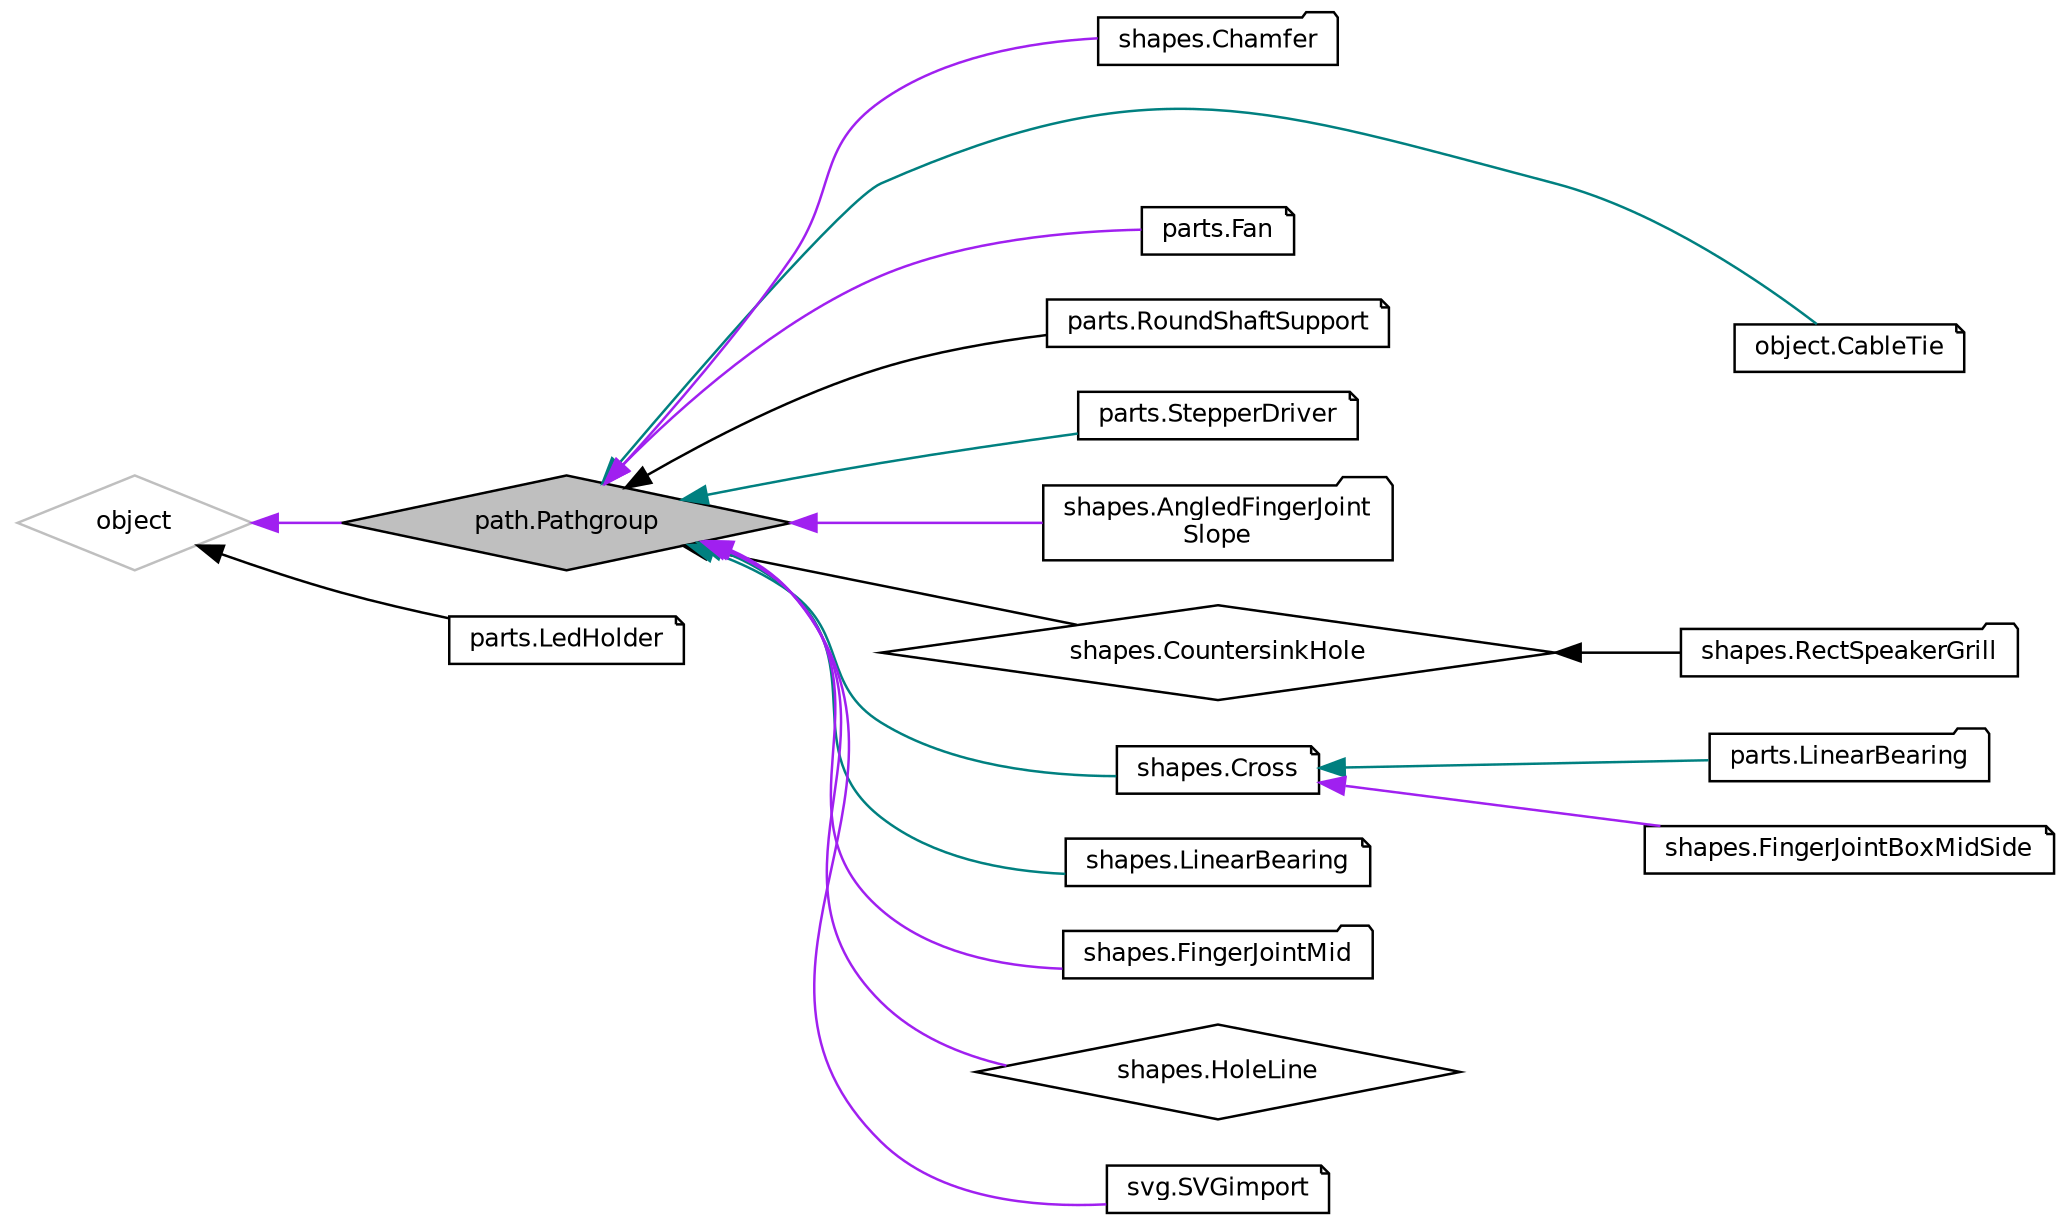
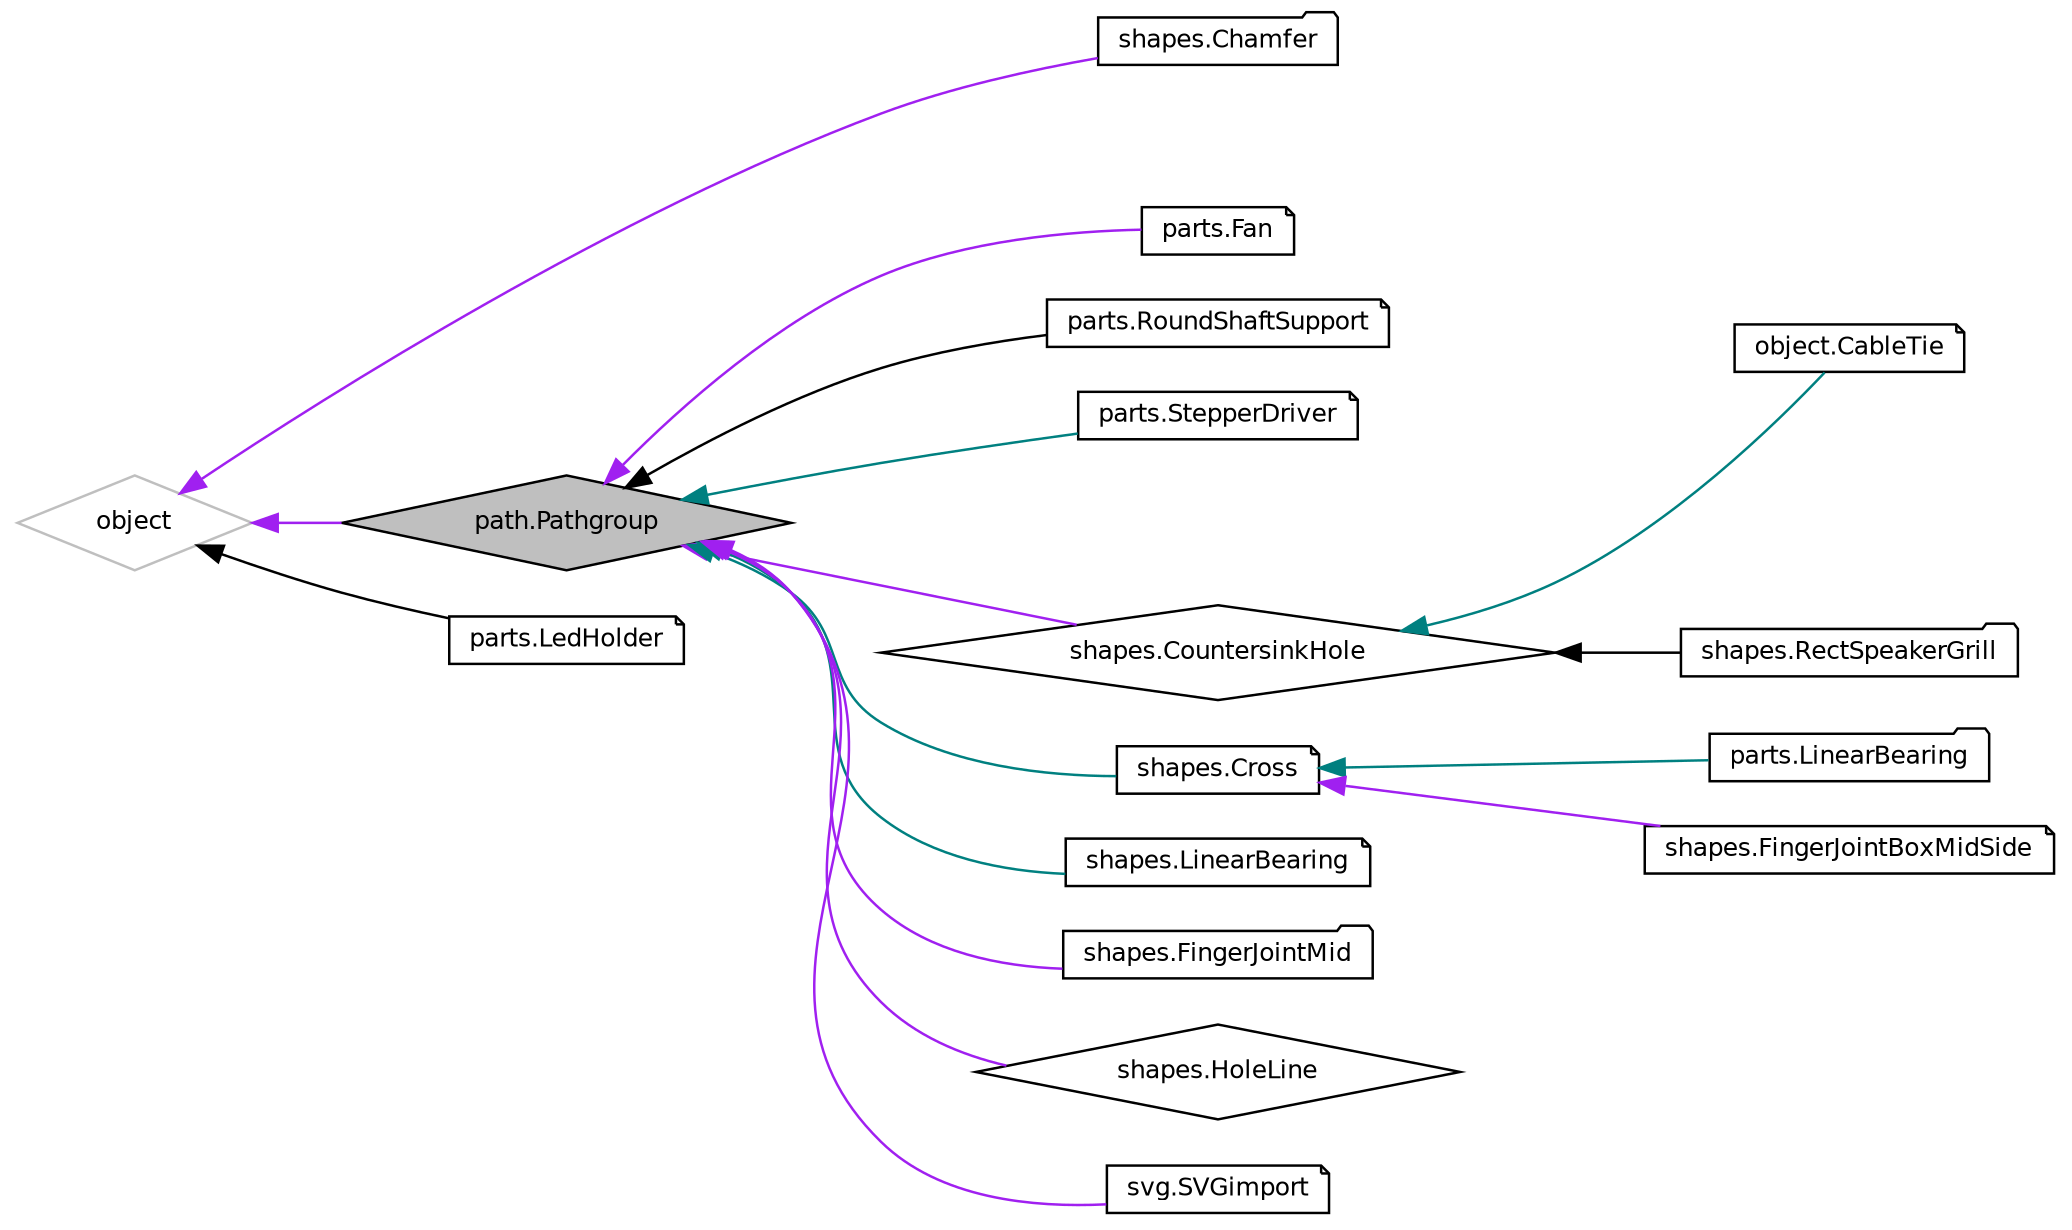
(1174, 110) -> (1645, 530)
(822, 193) -> (631, 226)
(1218, 523) -> none
(892, 588) -> (892, 588)
